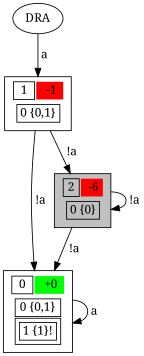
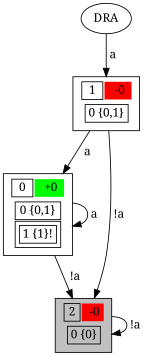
(50, 90) -> (118, 90)
(92, 187) -> (93, 312)
(39, 201) -> (86, 152)
(65, 245) -> (62, 273)
